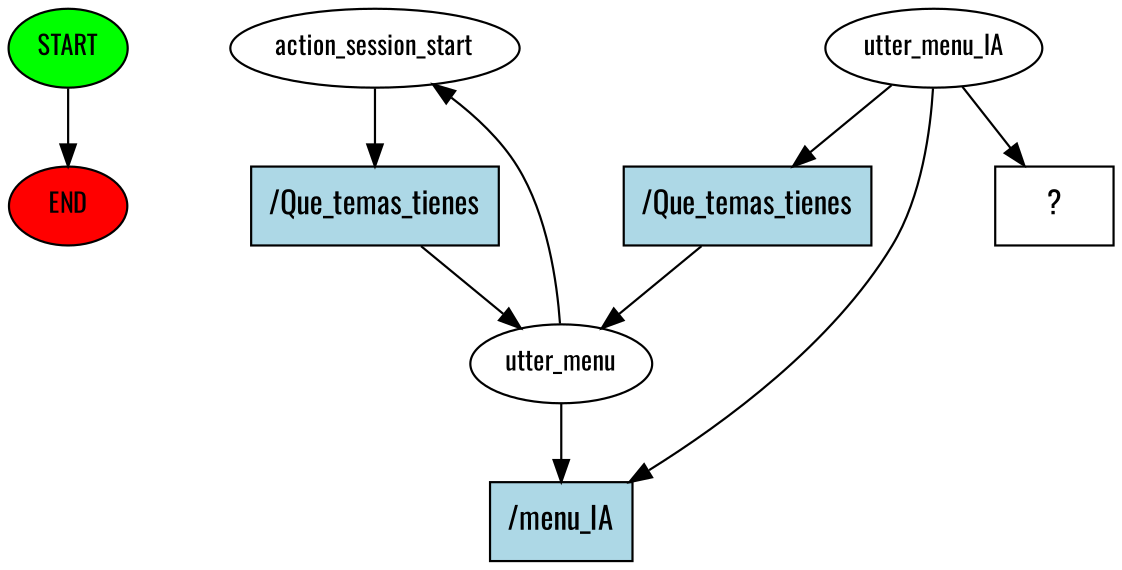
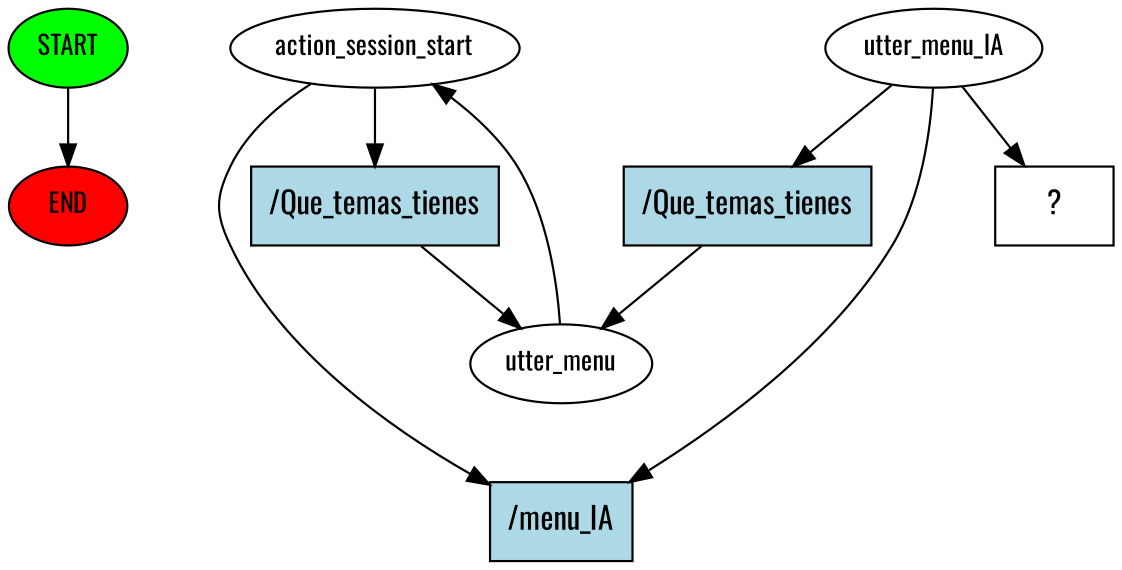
(561, 432) -> (266, 304)
